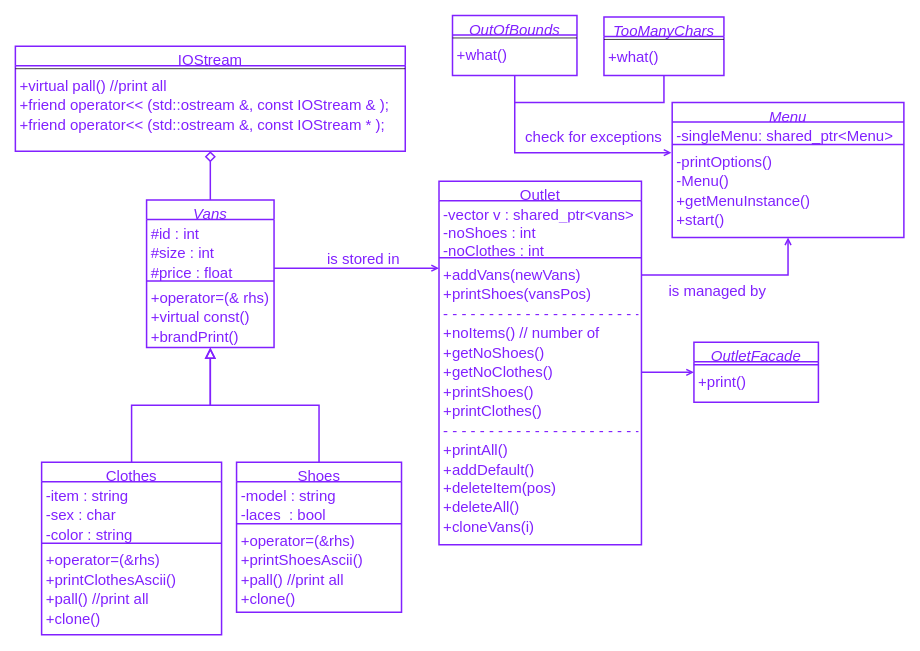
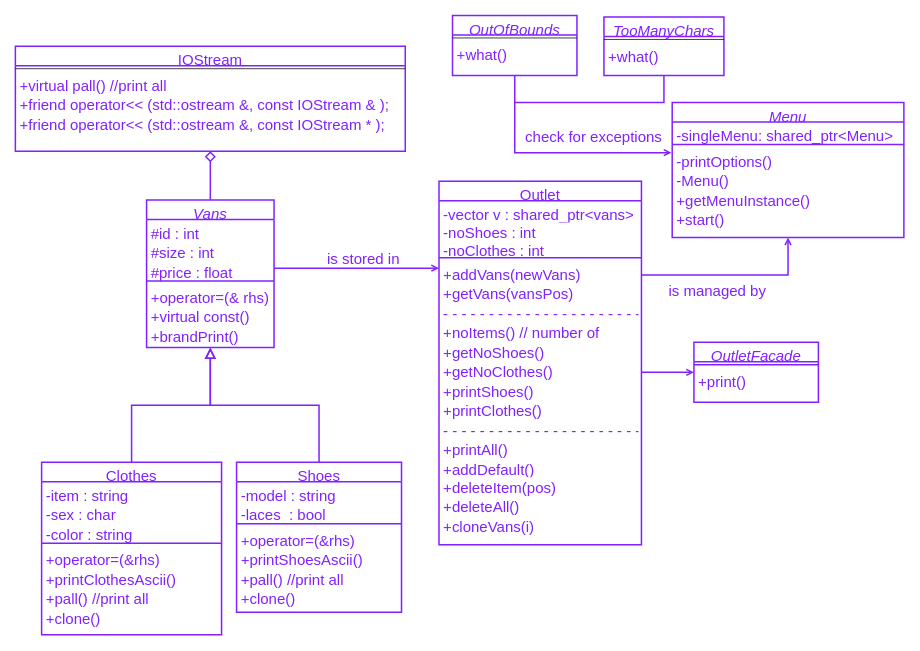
(525, 294) -> (515, 294)
